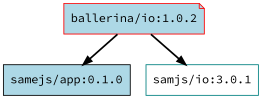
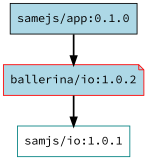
(104, 47) -> (74, 45)
(202, 80) -> (74, 141)
